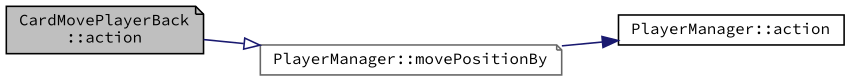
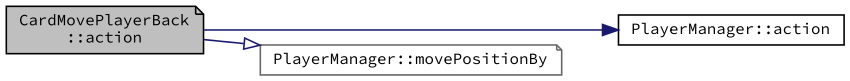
(582, 44) -> (403, 30)
